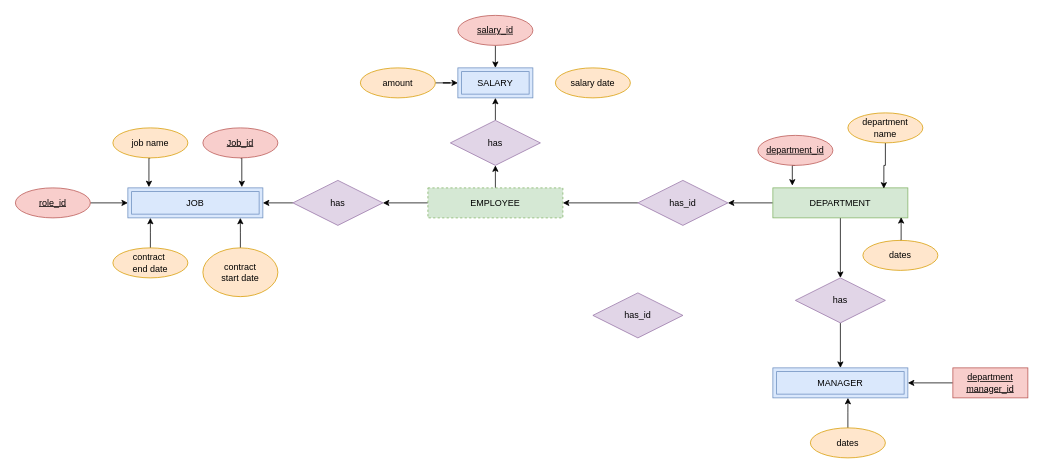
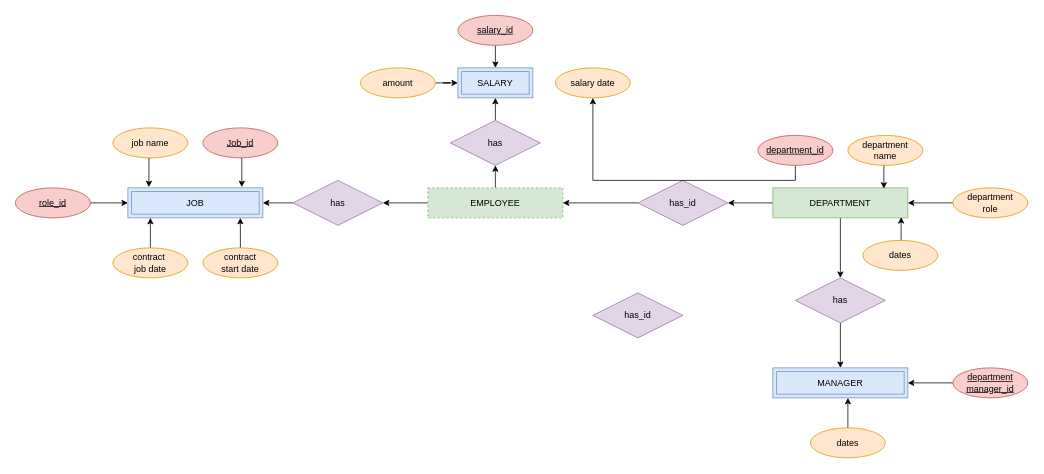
(885, 128) -> (885, 150)
(792, 172) -> (701, 180)
none -> (952, 203)
none -> (990, 203)
(150, 263) -> (150, 263)
(240, 272) -> (240, 263)
(990, 383) -> (990, 383)
